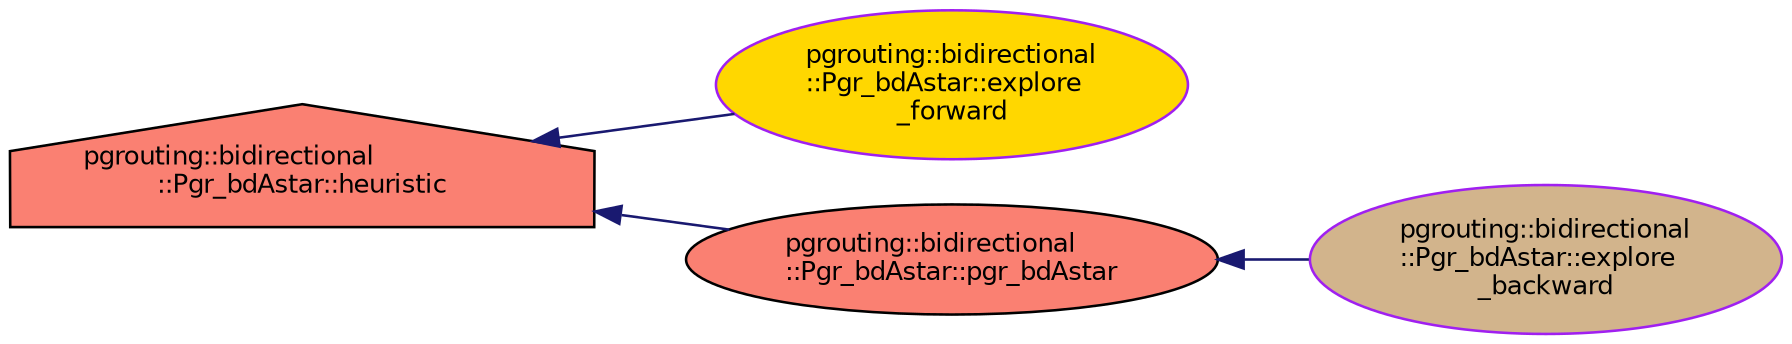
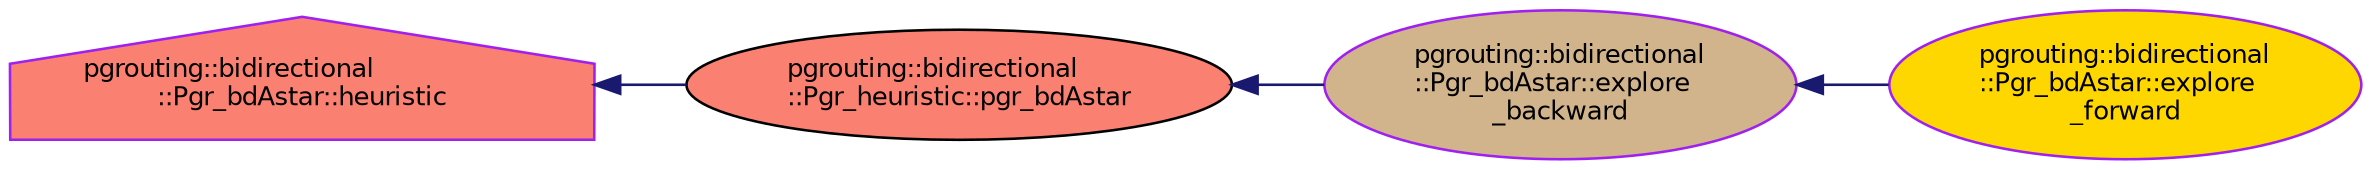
(647, 126) -> (1856, 85)
(302, 172) -> (302, 85)
(952, 259) -> (959, 85)
